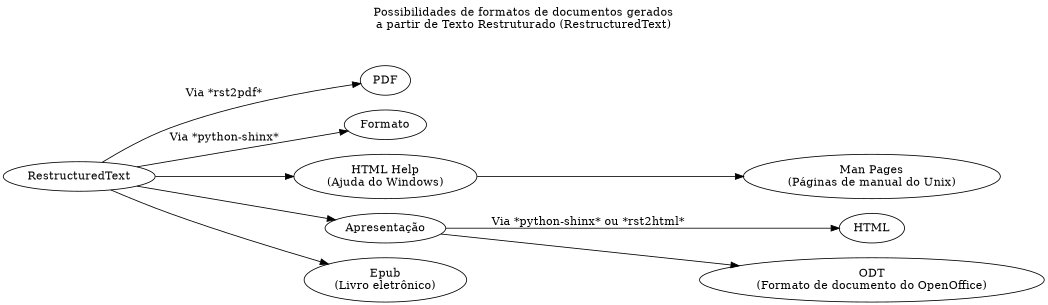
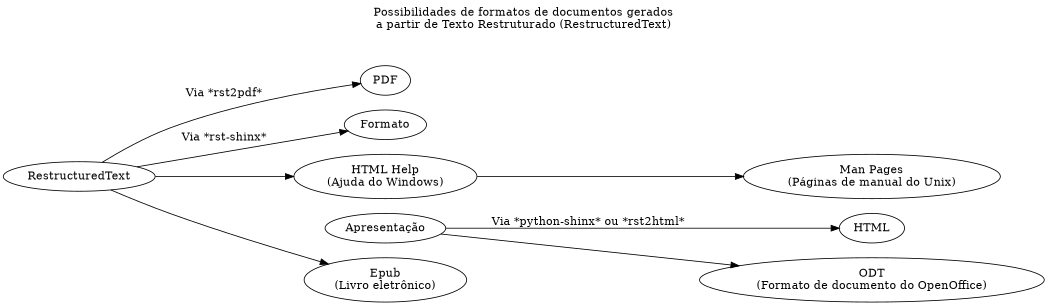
(224, 137) -> (224, 137)
(232, 202) -> none
